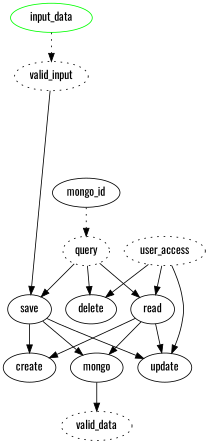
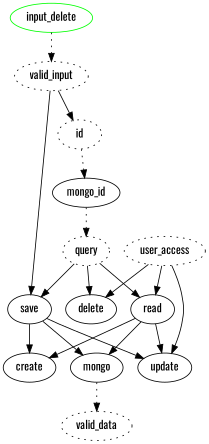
(51, 18) -> (51, 18)
none -> (80, 134)
(97, 393) -> (97, 393)
